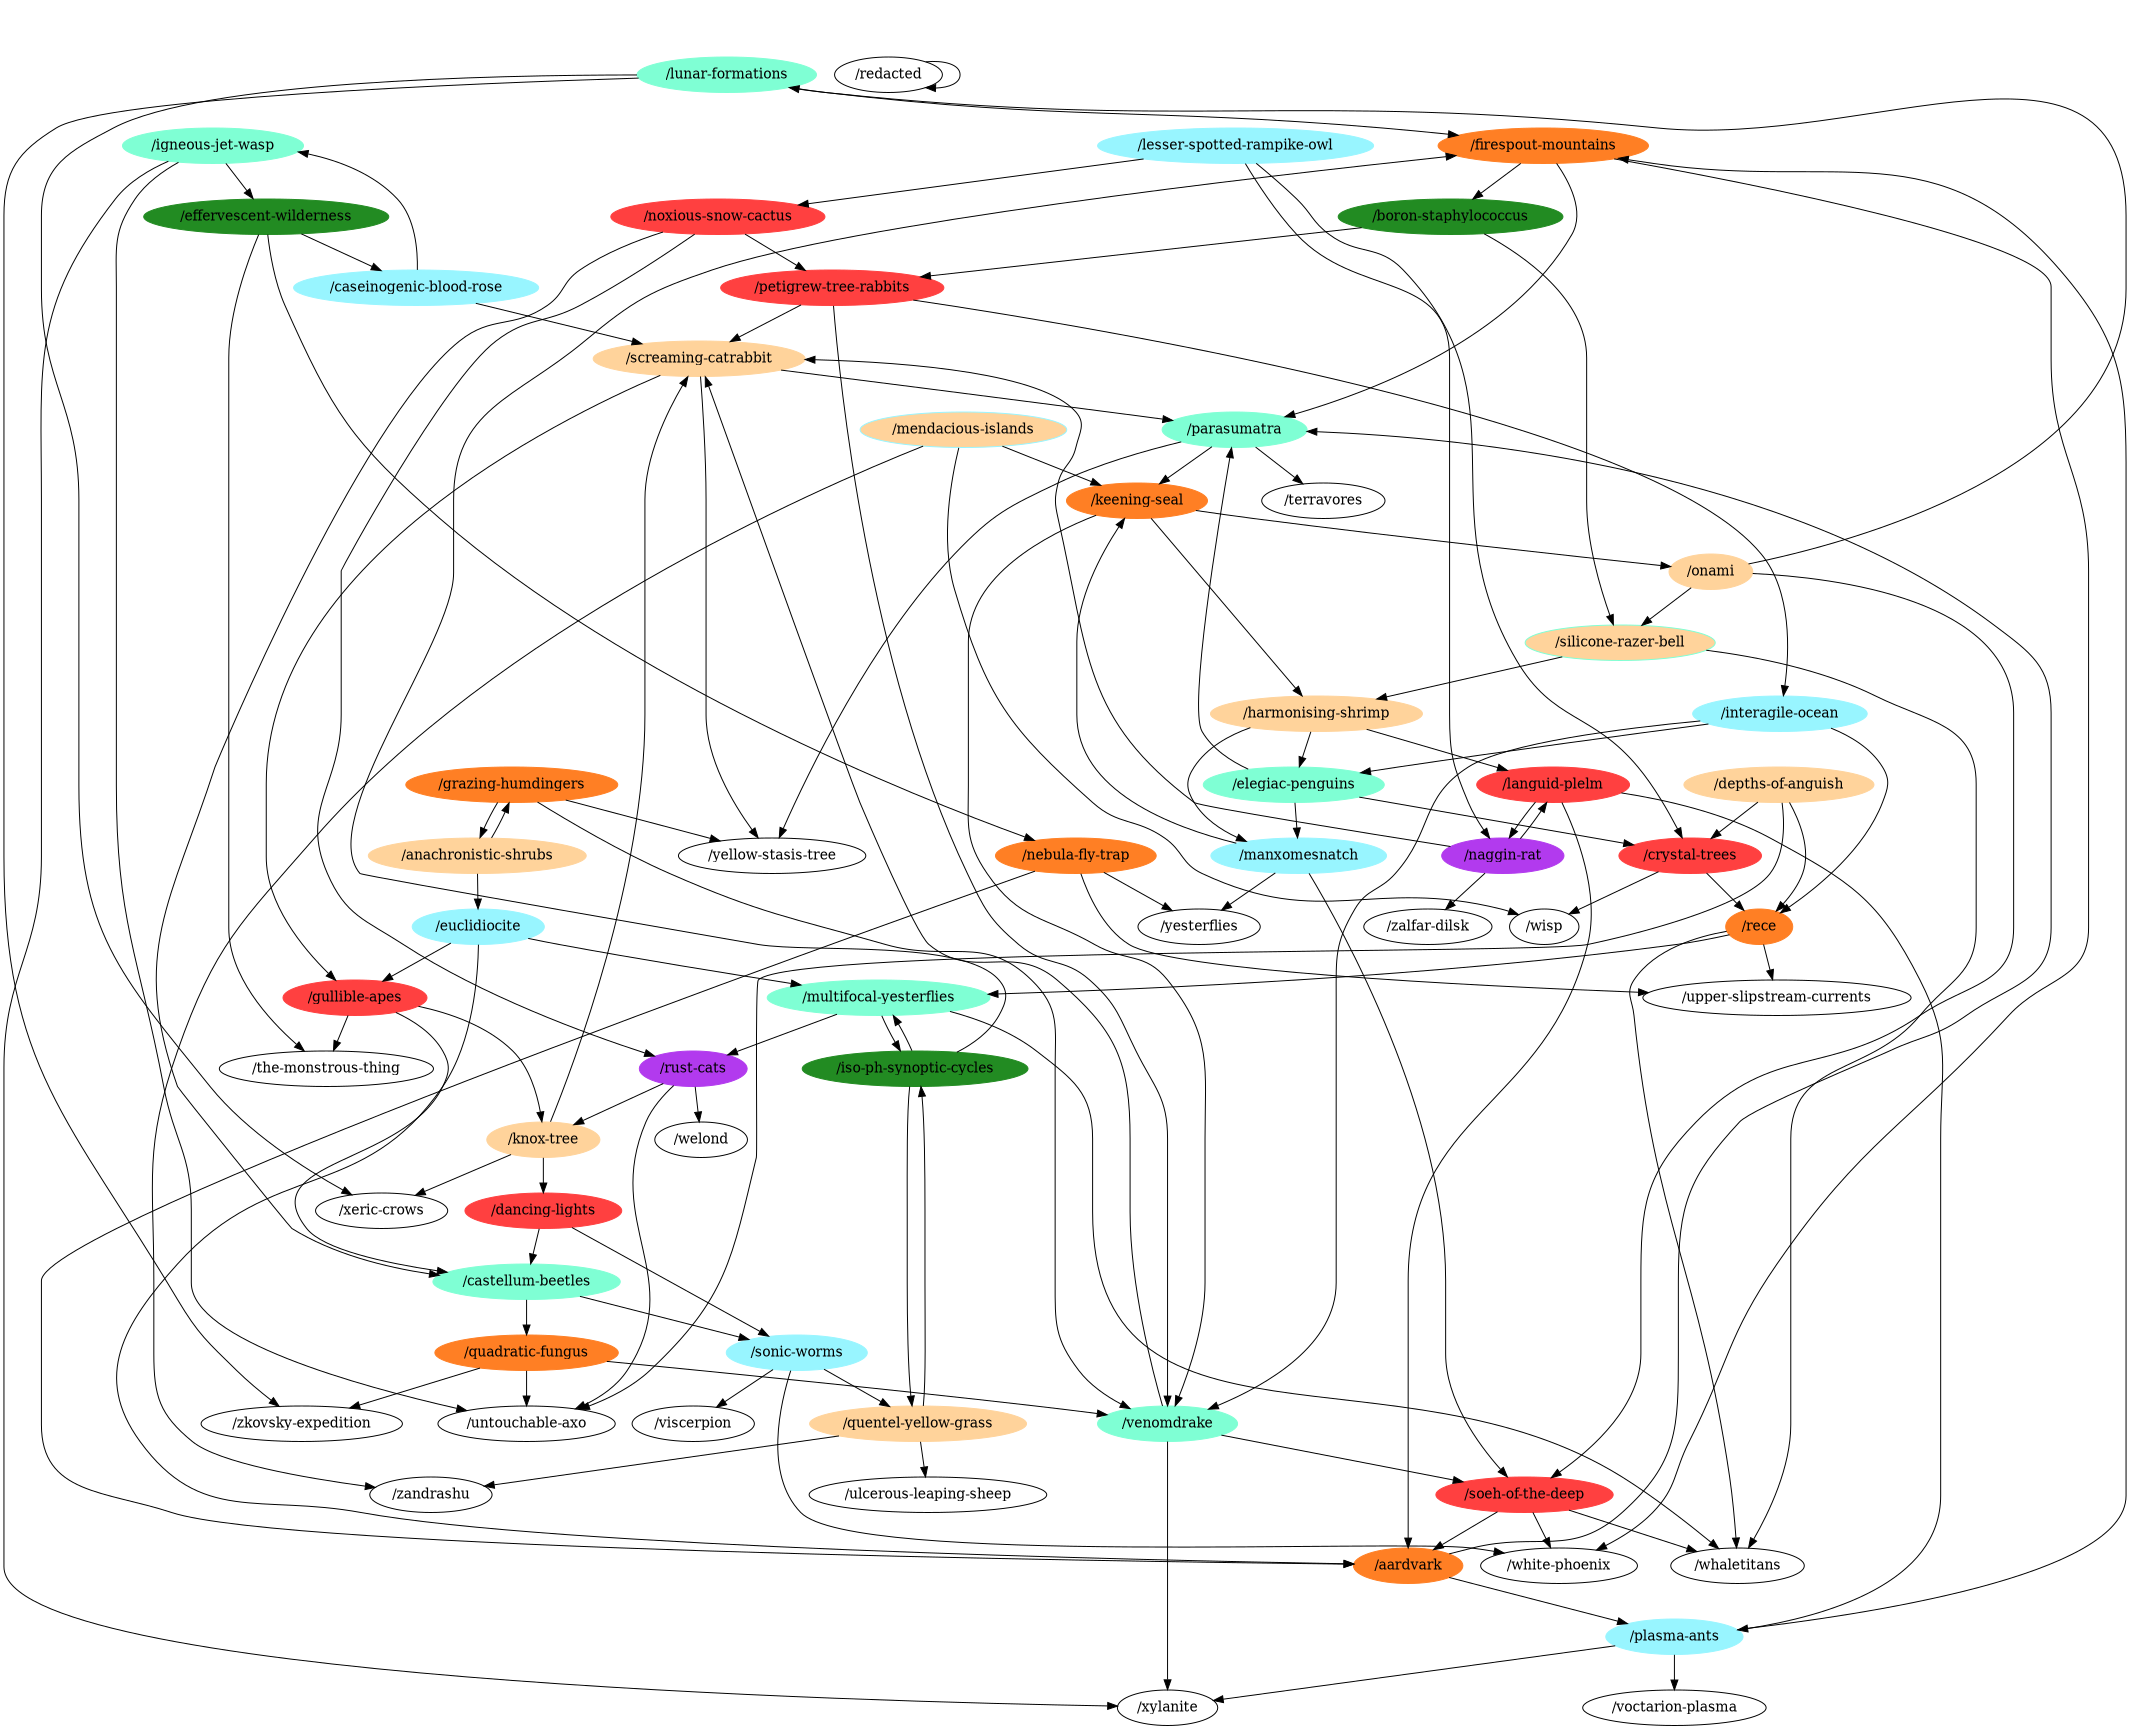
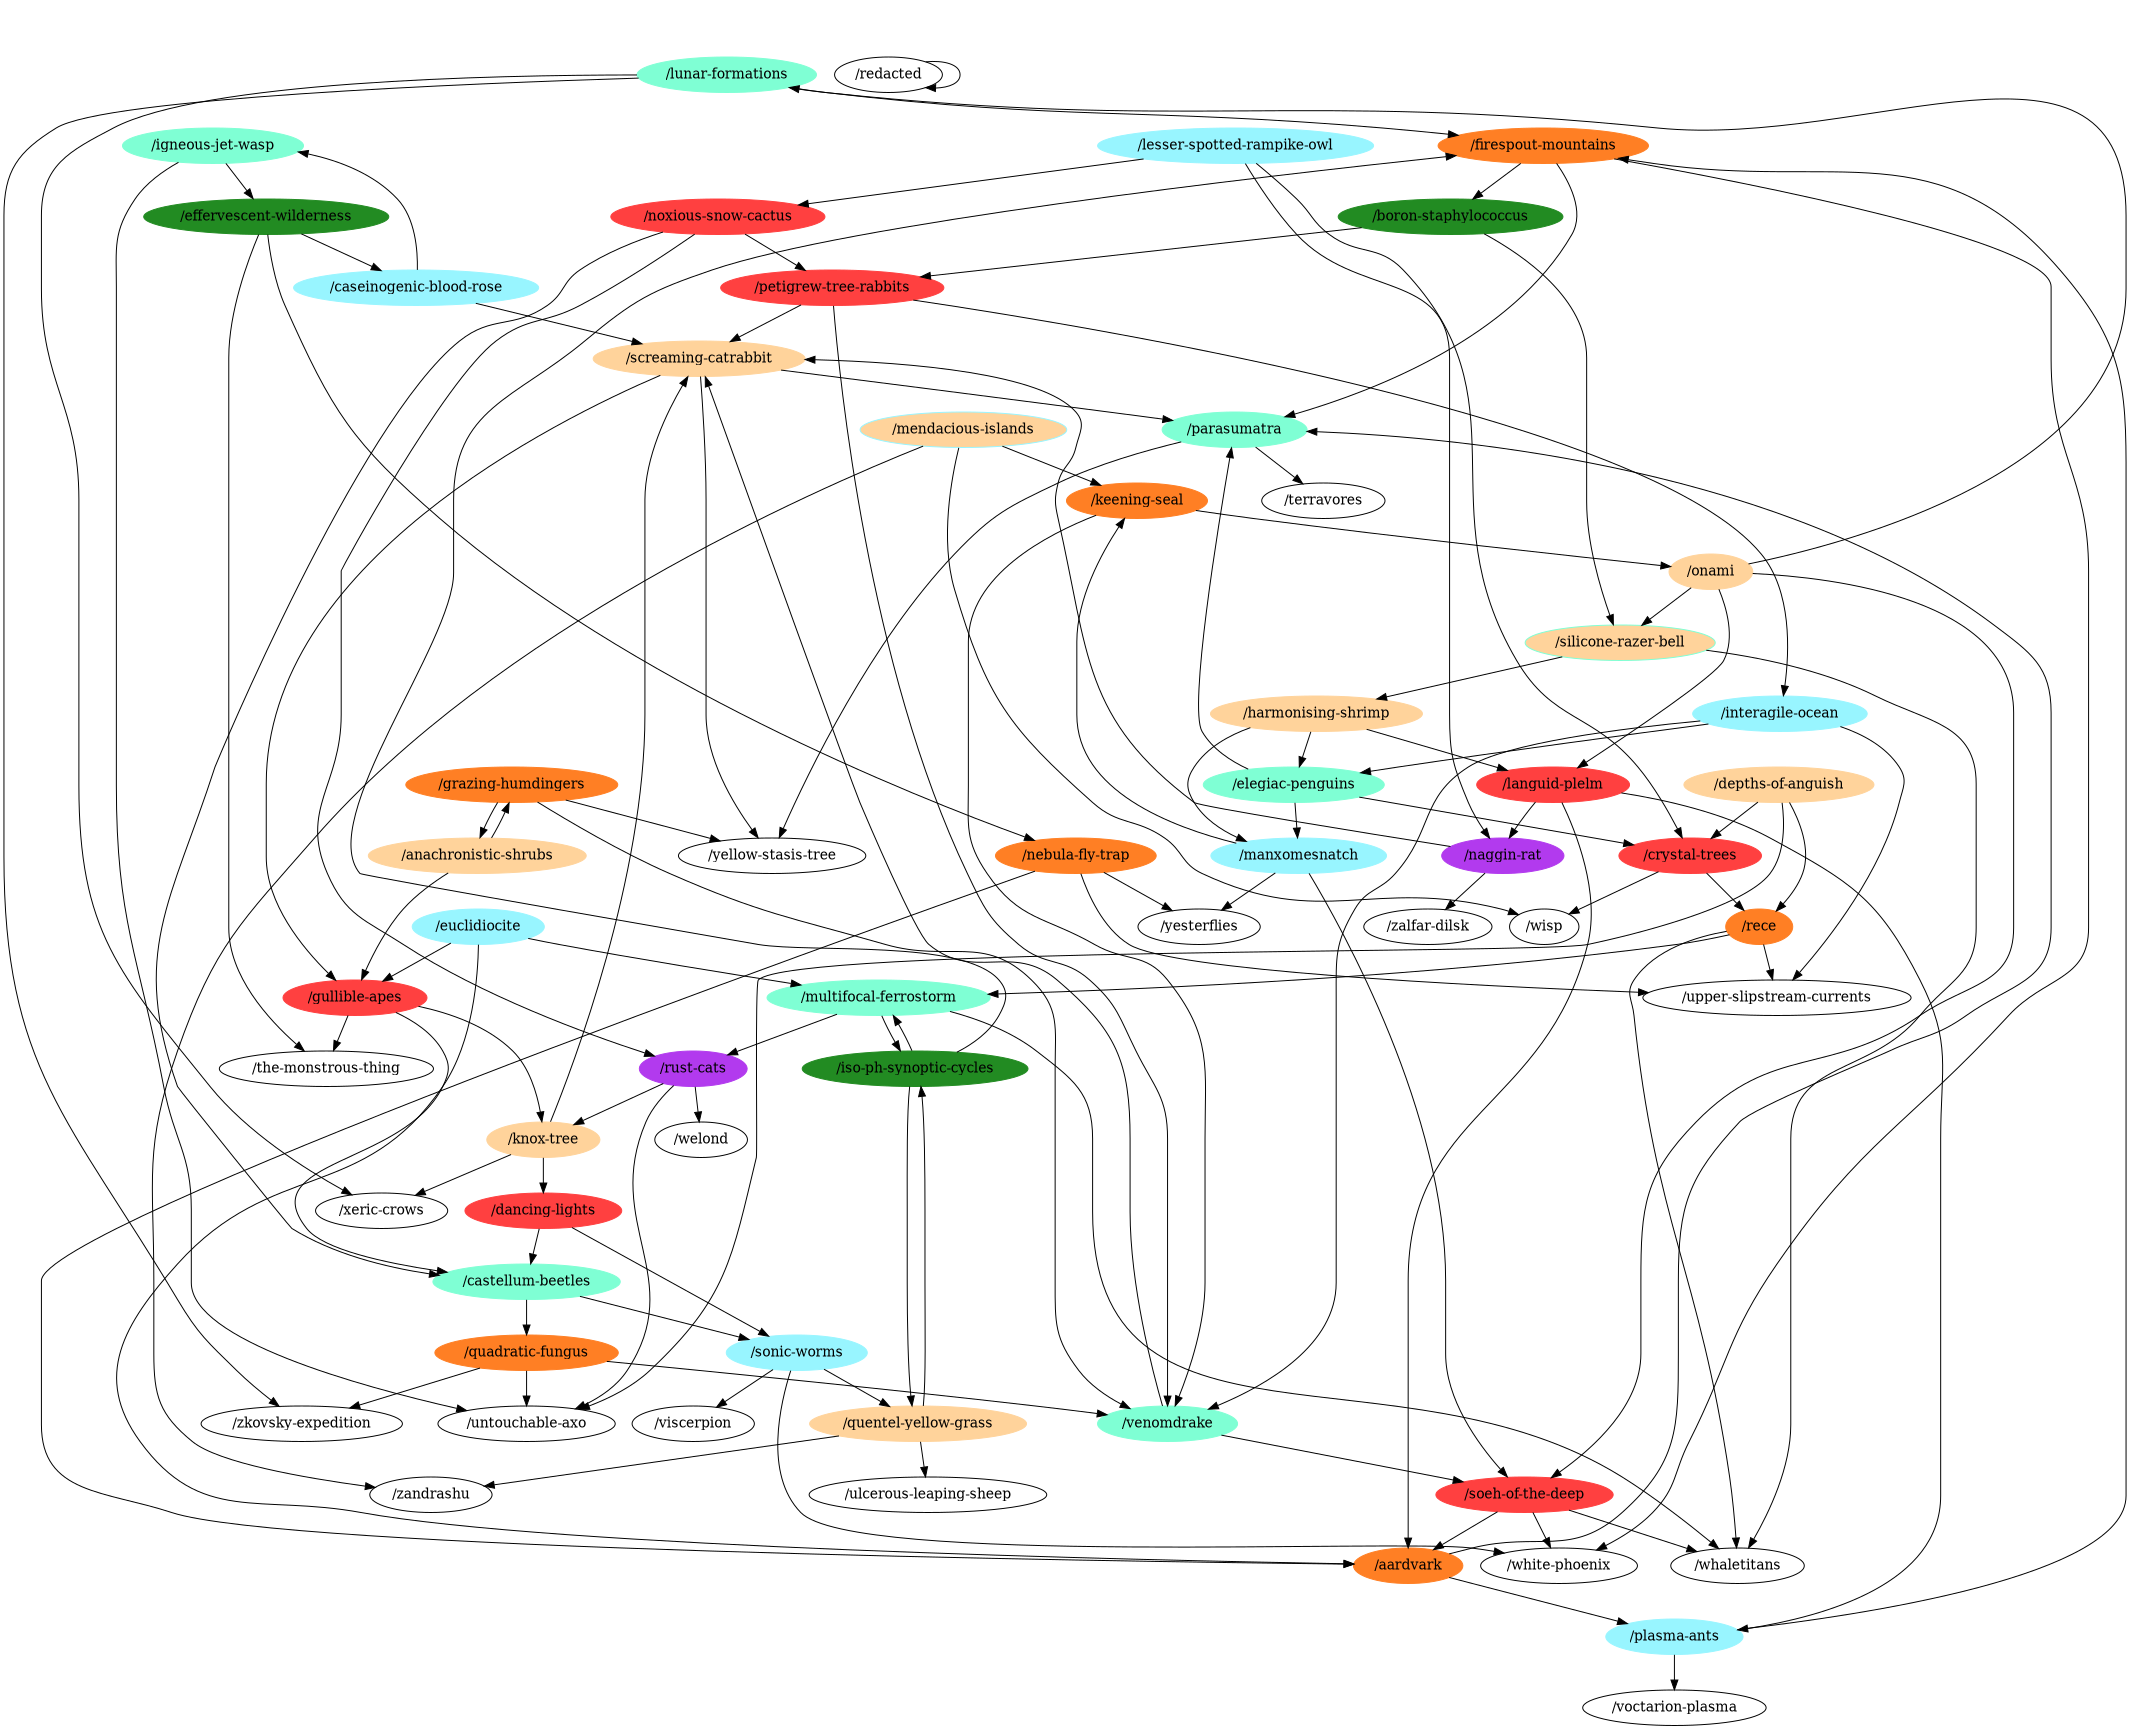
(1190, 462) -> none
(1223, 603) -> none
(1874, 820) -> (1884, 844)
(1534, 821) -> (1687, 693)
(478, 886) -> (399, 915)
(879, 998) -> (879, 998)
(1168, 1708) -> none
